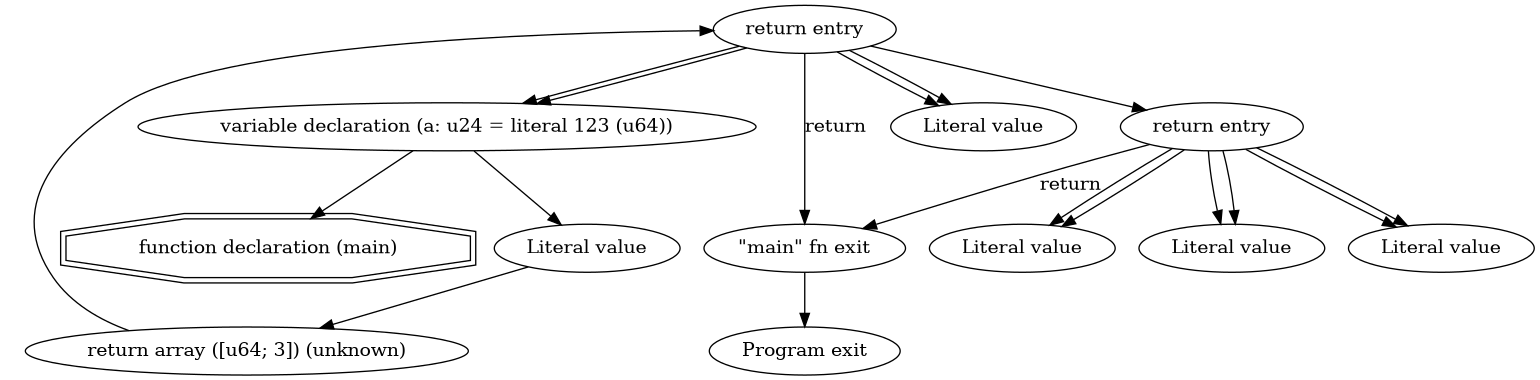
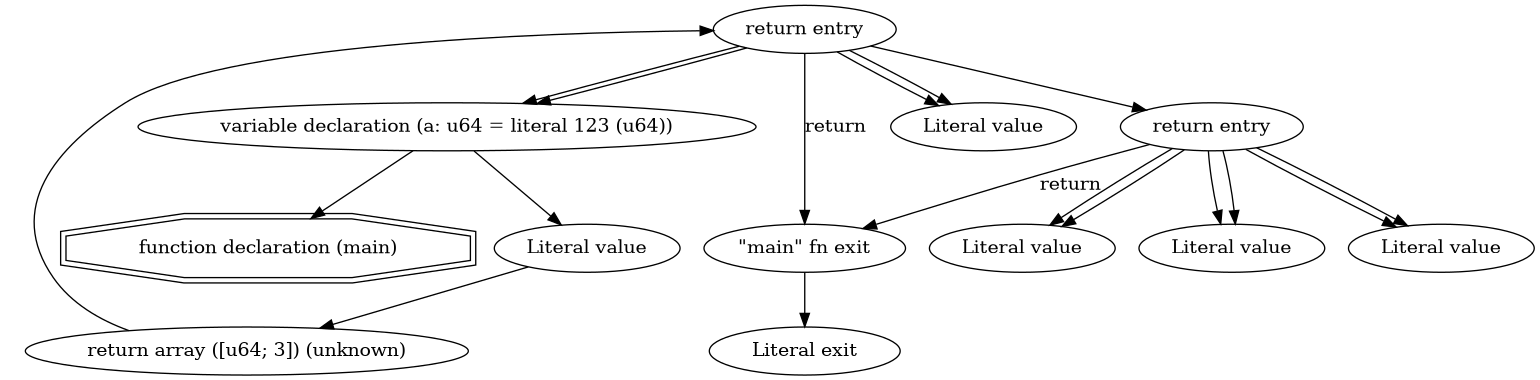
(447, 127) -> (447, 127)
(805, 351) -> (805, 351)
